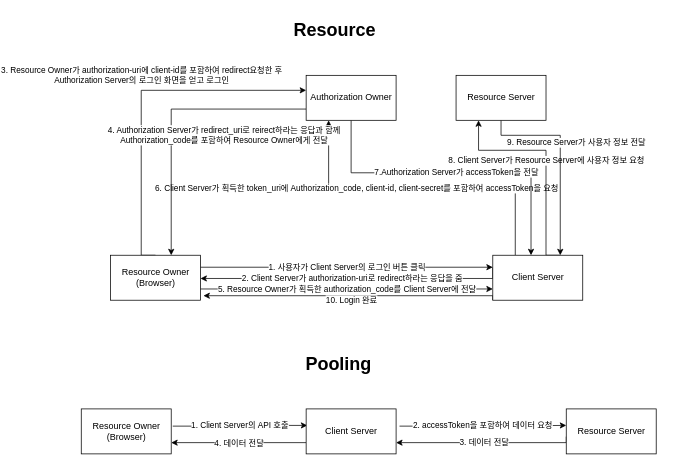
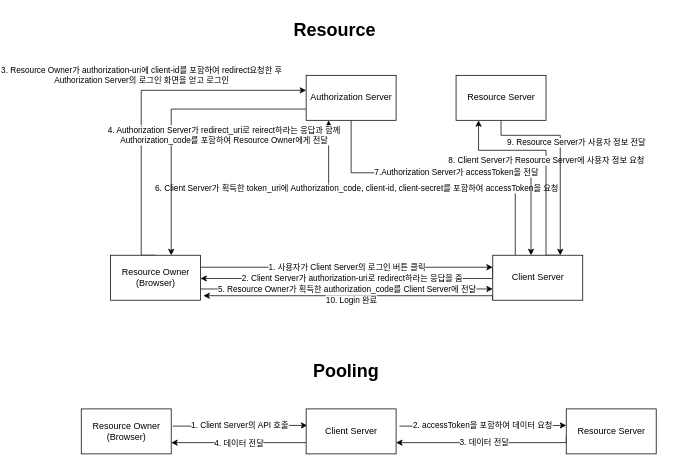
(351, 98) -> (351, 98)
(339, 364) -> (346, 372)
